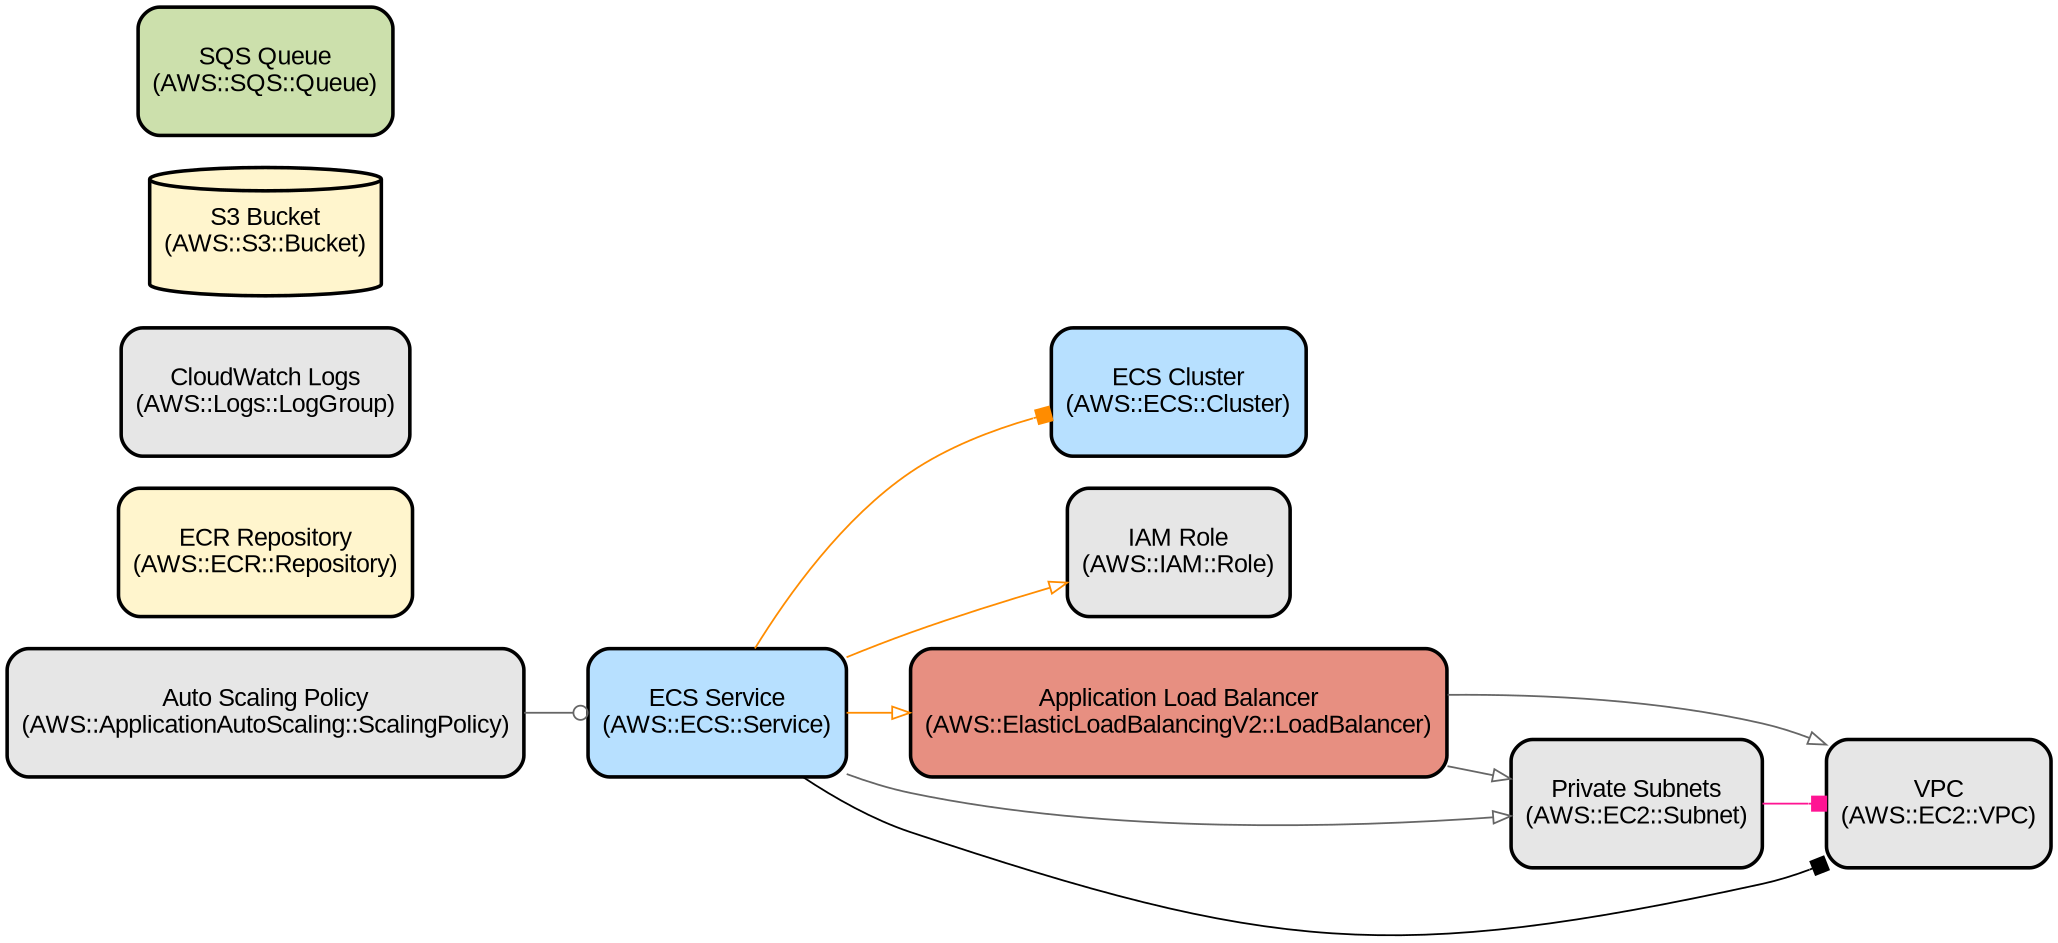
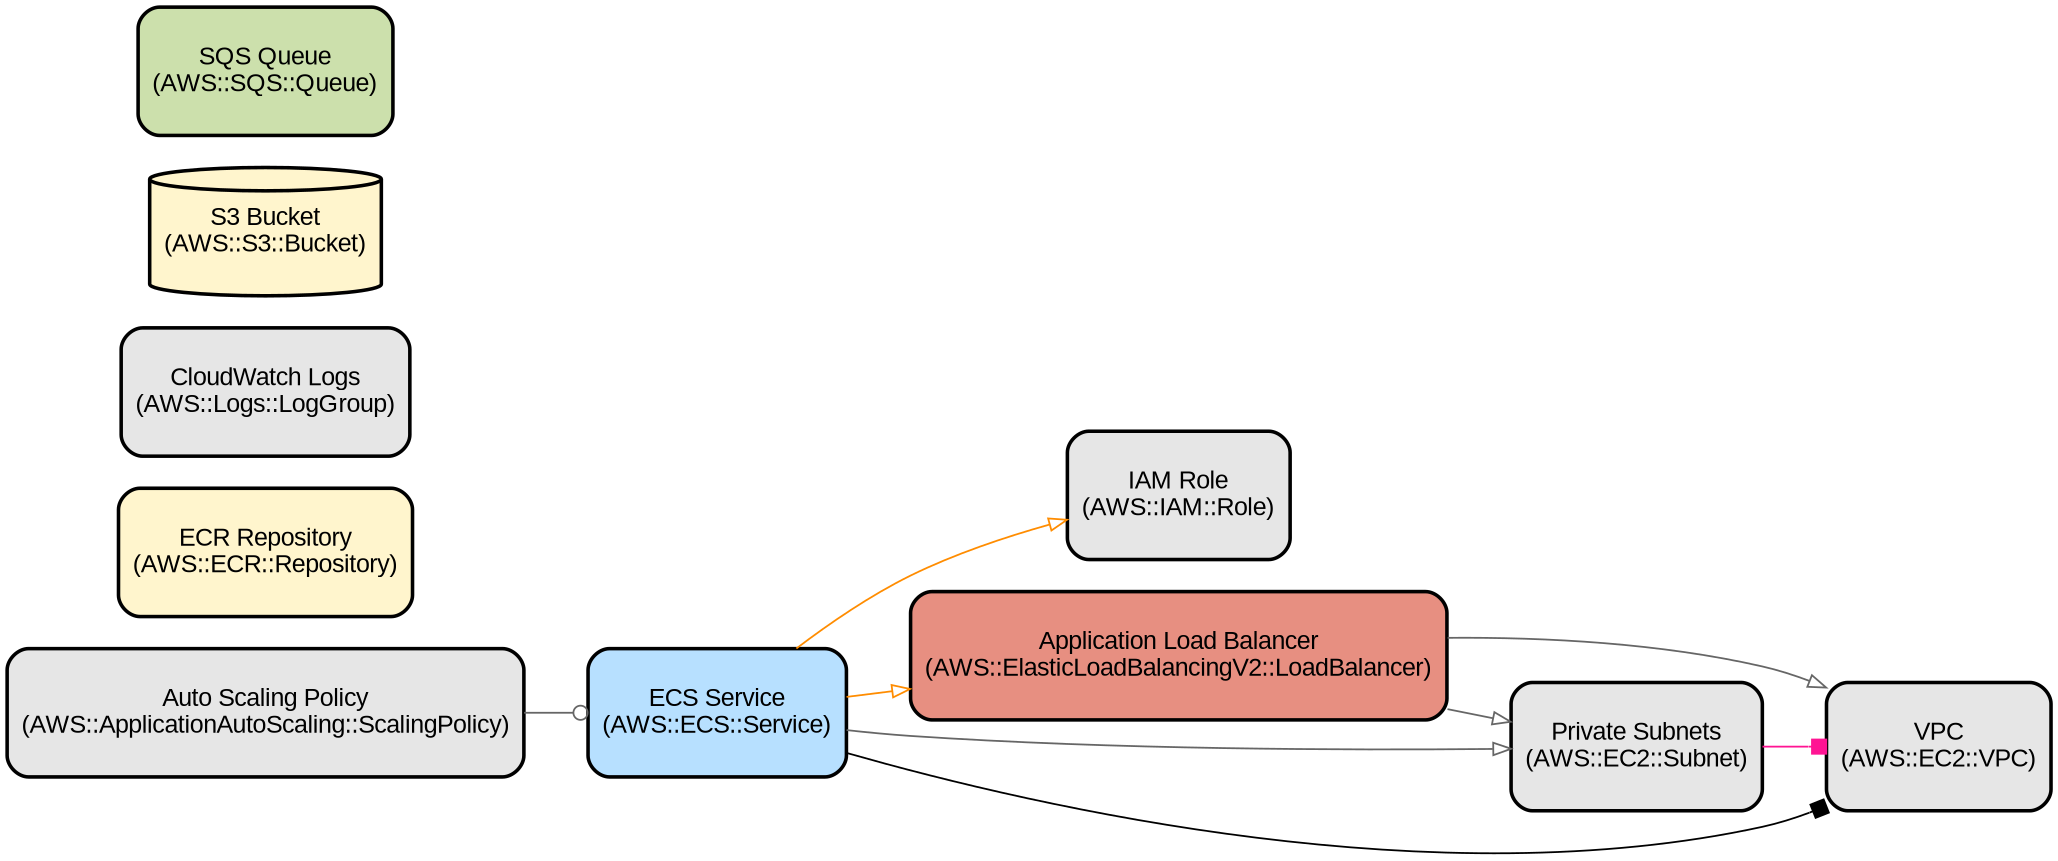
(1179, 392) -> none
